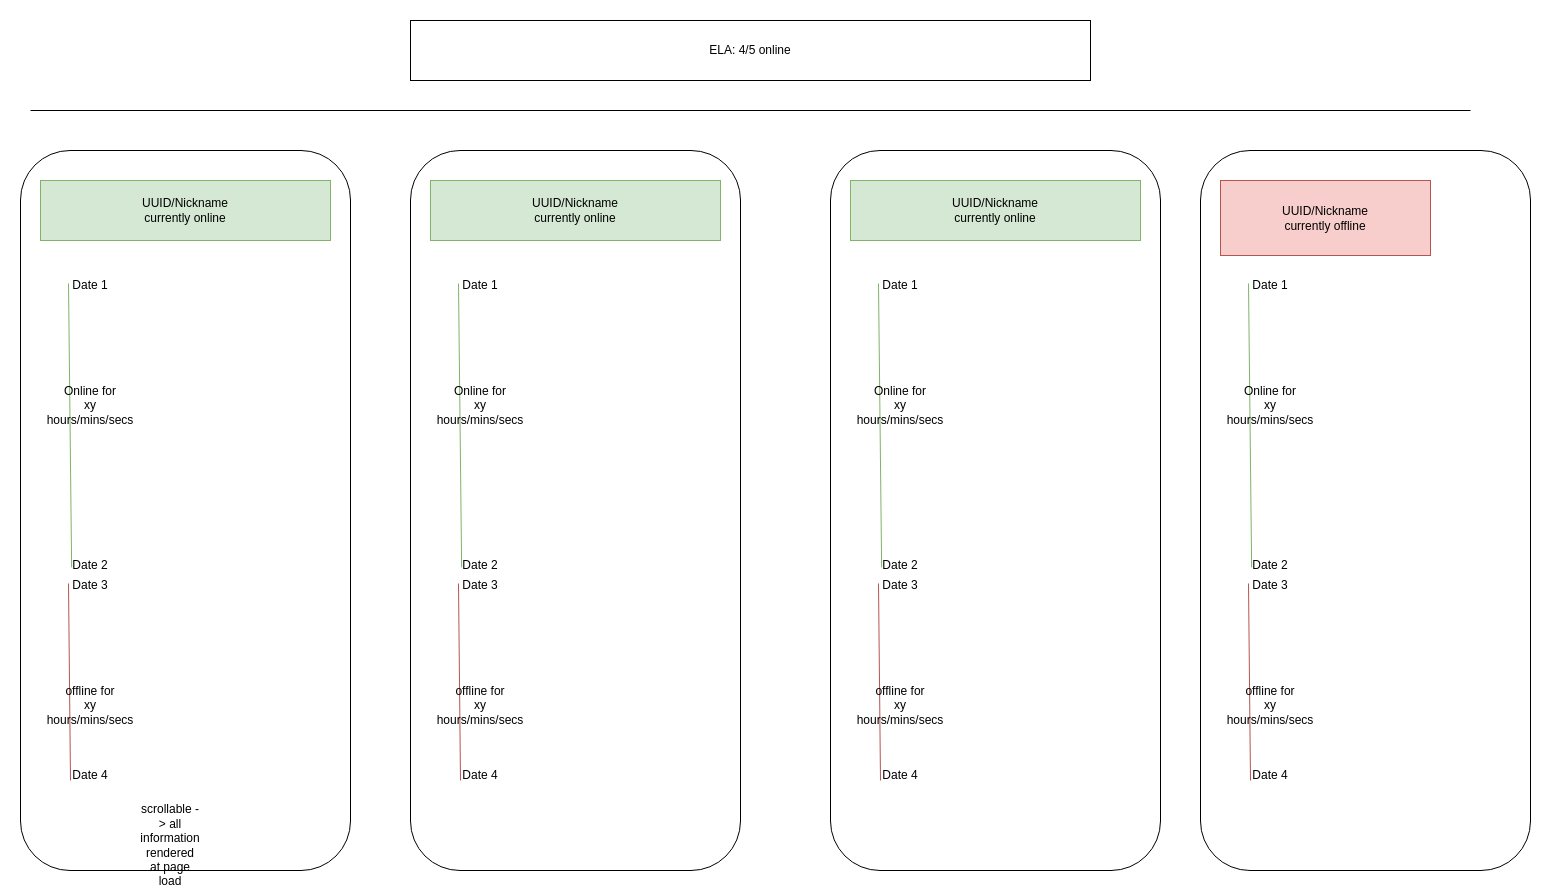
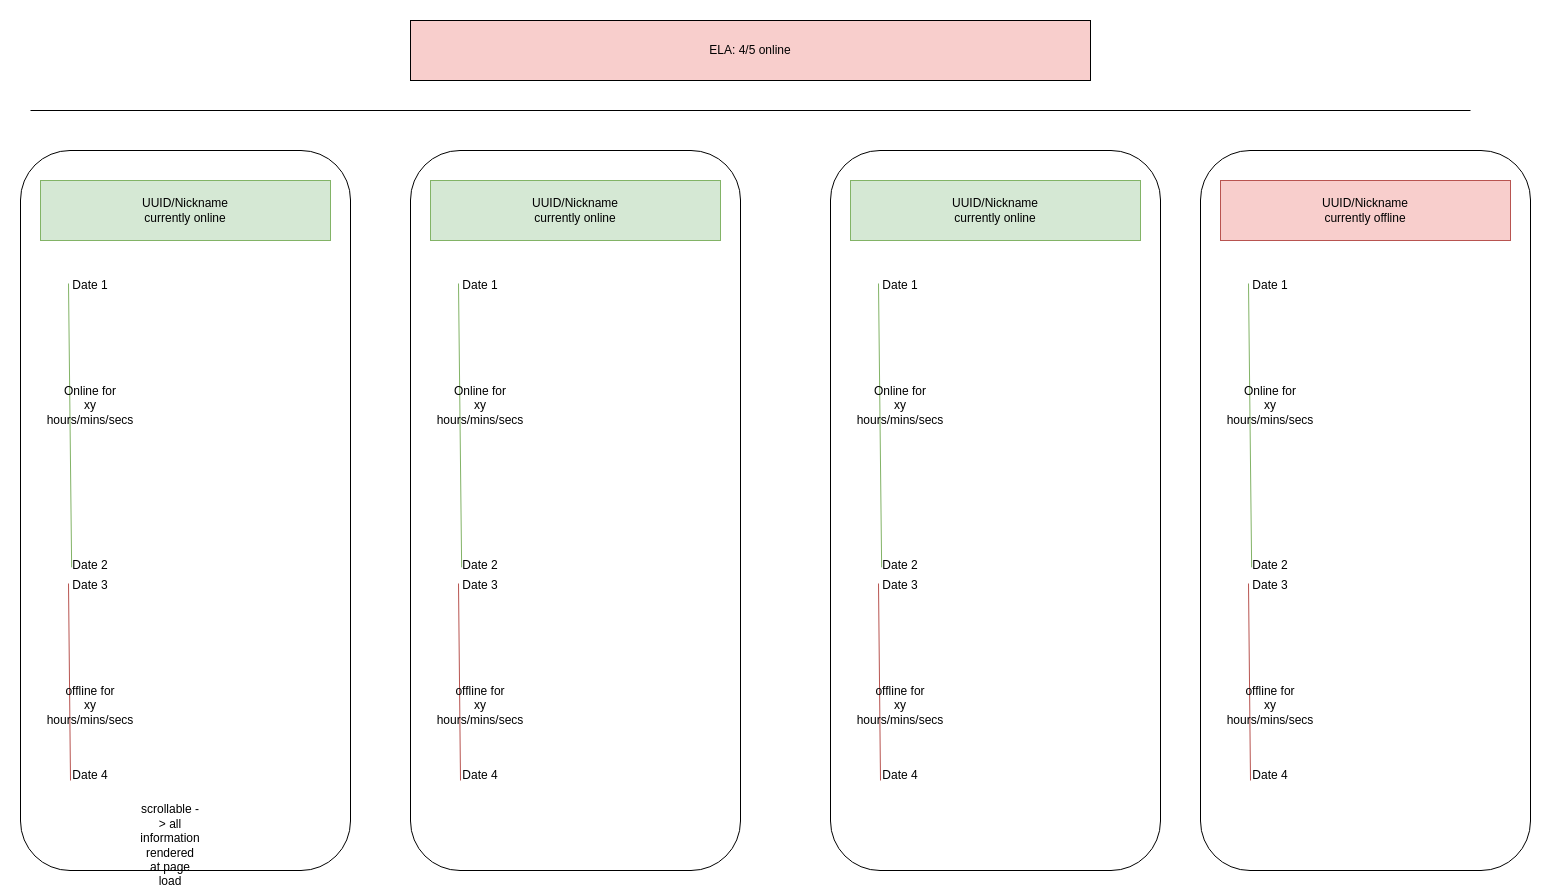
(751, 51) -> (751, 51)
(1326, 218) -> (1366, 211)
